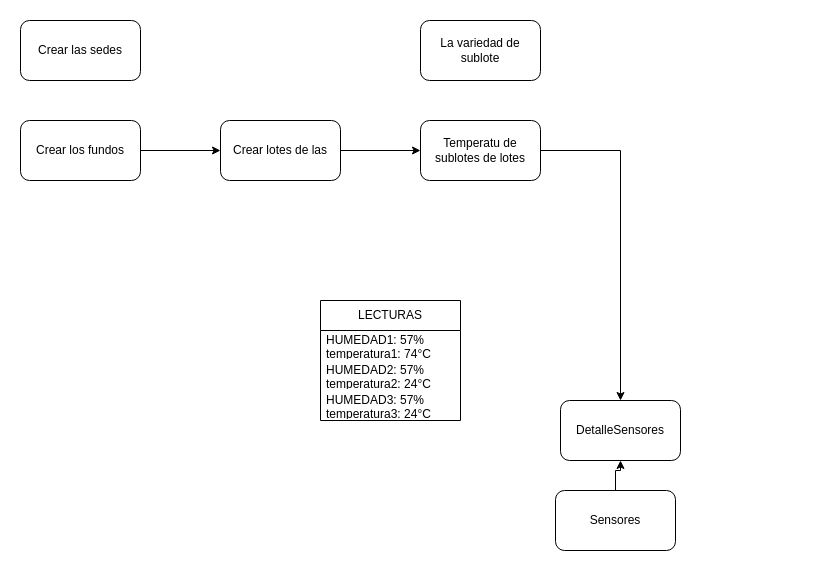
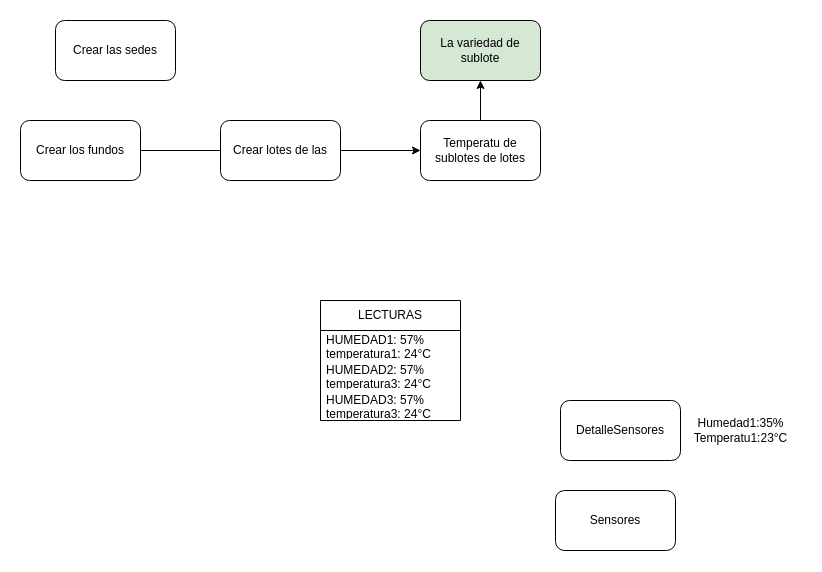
(81, 51) -> (116, 51)
(481, 51) -> (481, 51)
(212, 151) -> (215, 151)
(621, 232) -> (481, 104)
(384, 346) -> (384, 346)
(384, 376) -> (384, 376)
none -> (741, 431)
(616, 477) -> none
